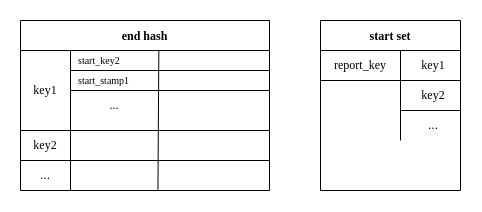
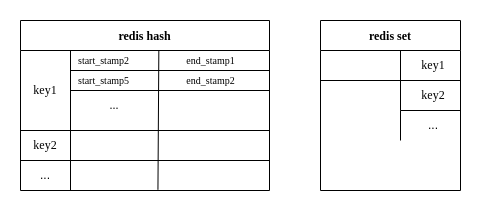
(145, 36) -> (145, 36)
(390, 36) -> (390, 36)
(112, 61) -> (119, 61)
none -> (210, 61)
(361, 66) -> none
(119, 81) -> (119, 81)
none -> (210, 81)
